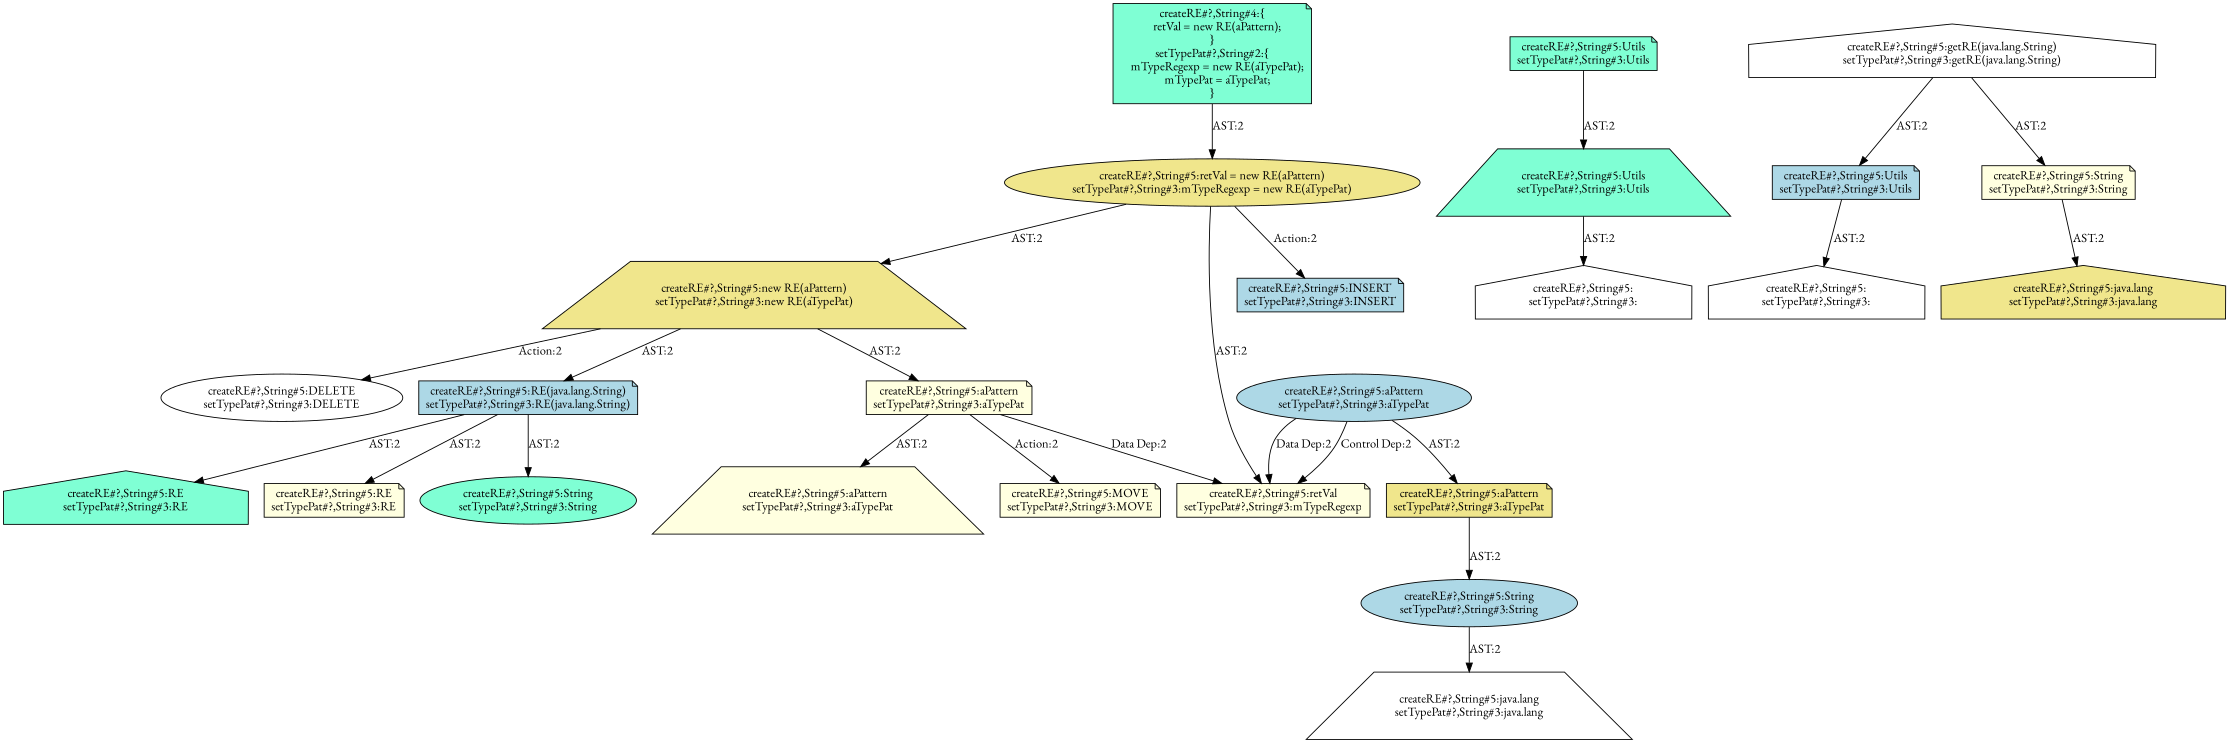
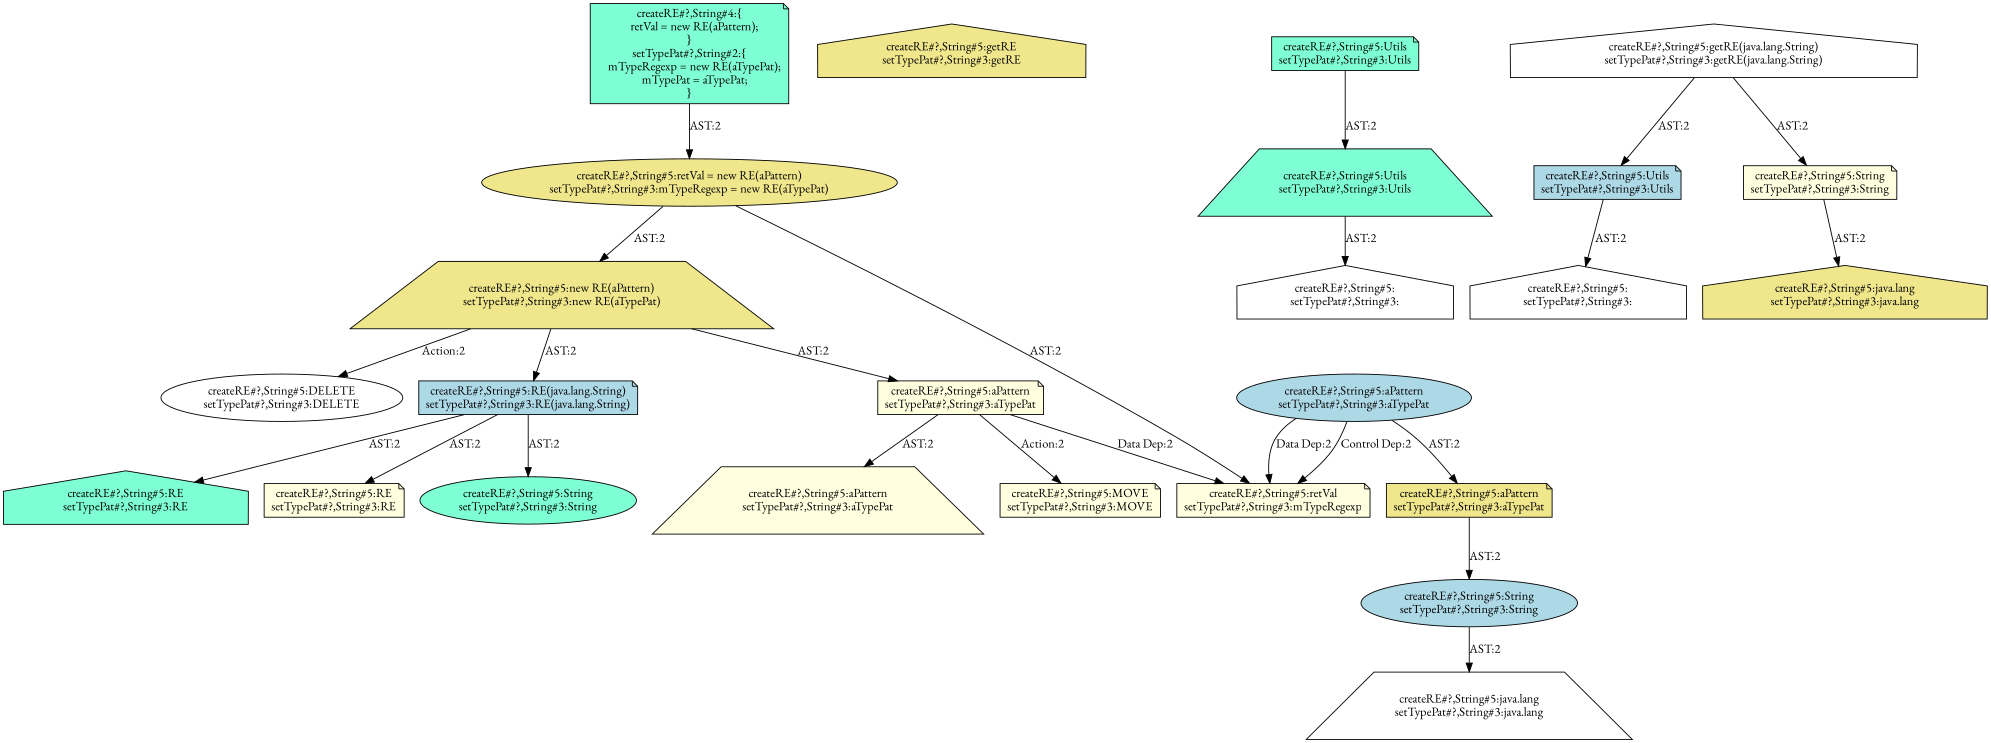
none -> (952, 54)
(1320, 295) -> none
